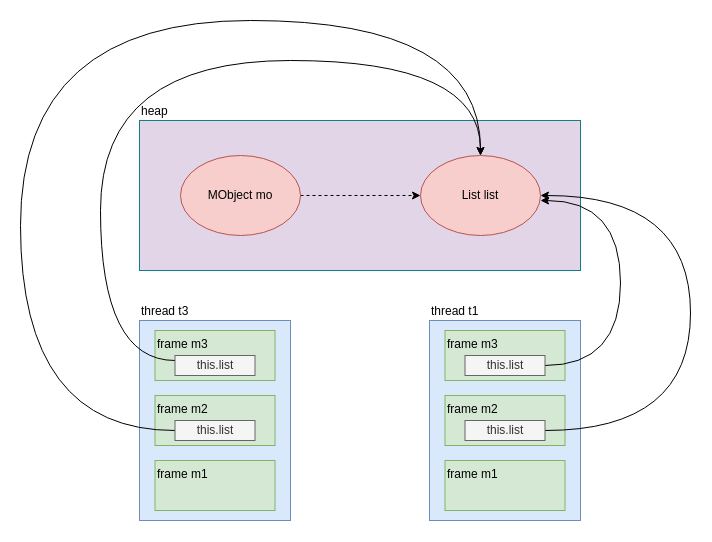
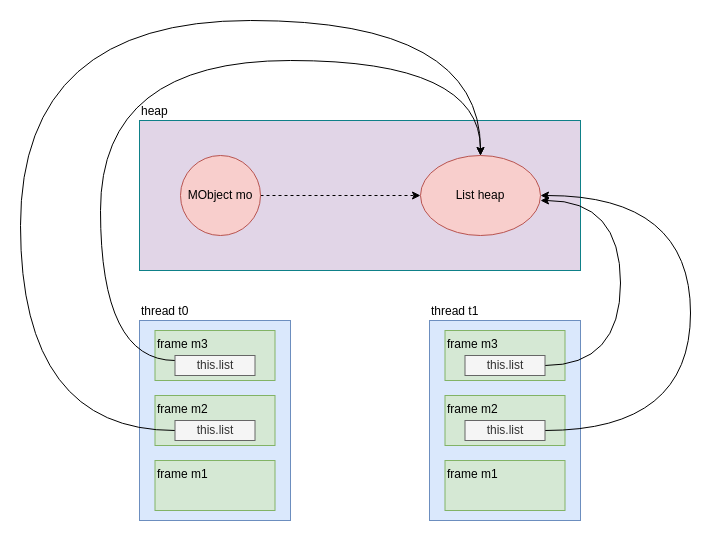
(241, 196) -> (221, 196)
(481, 196) -> (481, 196)
(170, 310) -> (170, 310)
